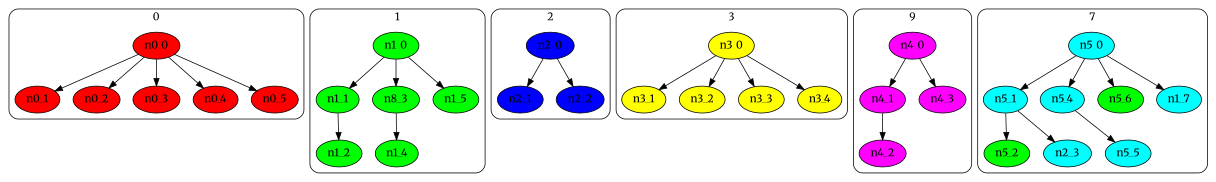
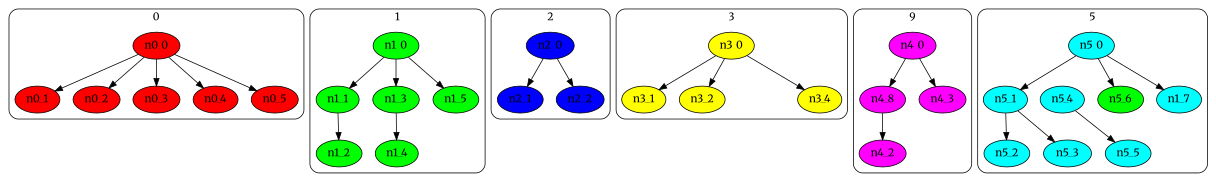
(1093, 18) -> (1093, 18)
(1079, 69) -> none
(396, 100) -> (396, 100)
(761, 100) -> none
(883, 100) -> (883, 100)
(1007, 153) -> (1007, 153)
(1068, 153) -> (1068, 153)
